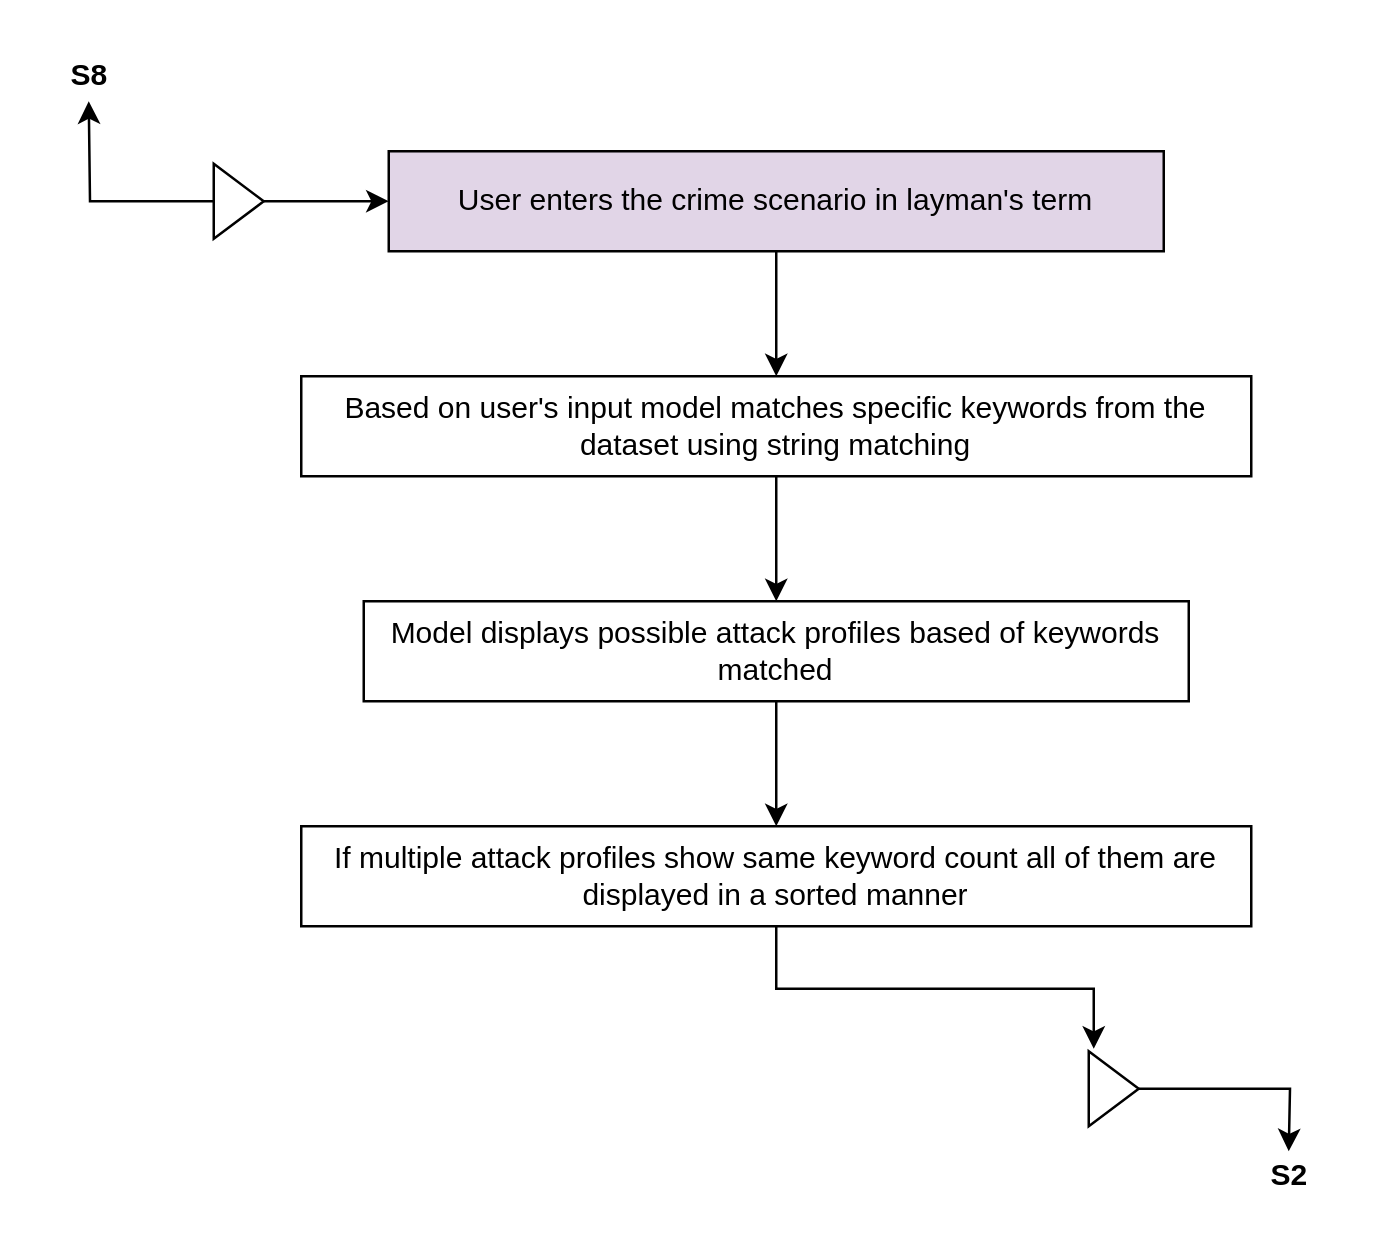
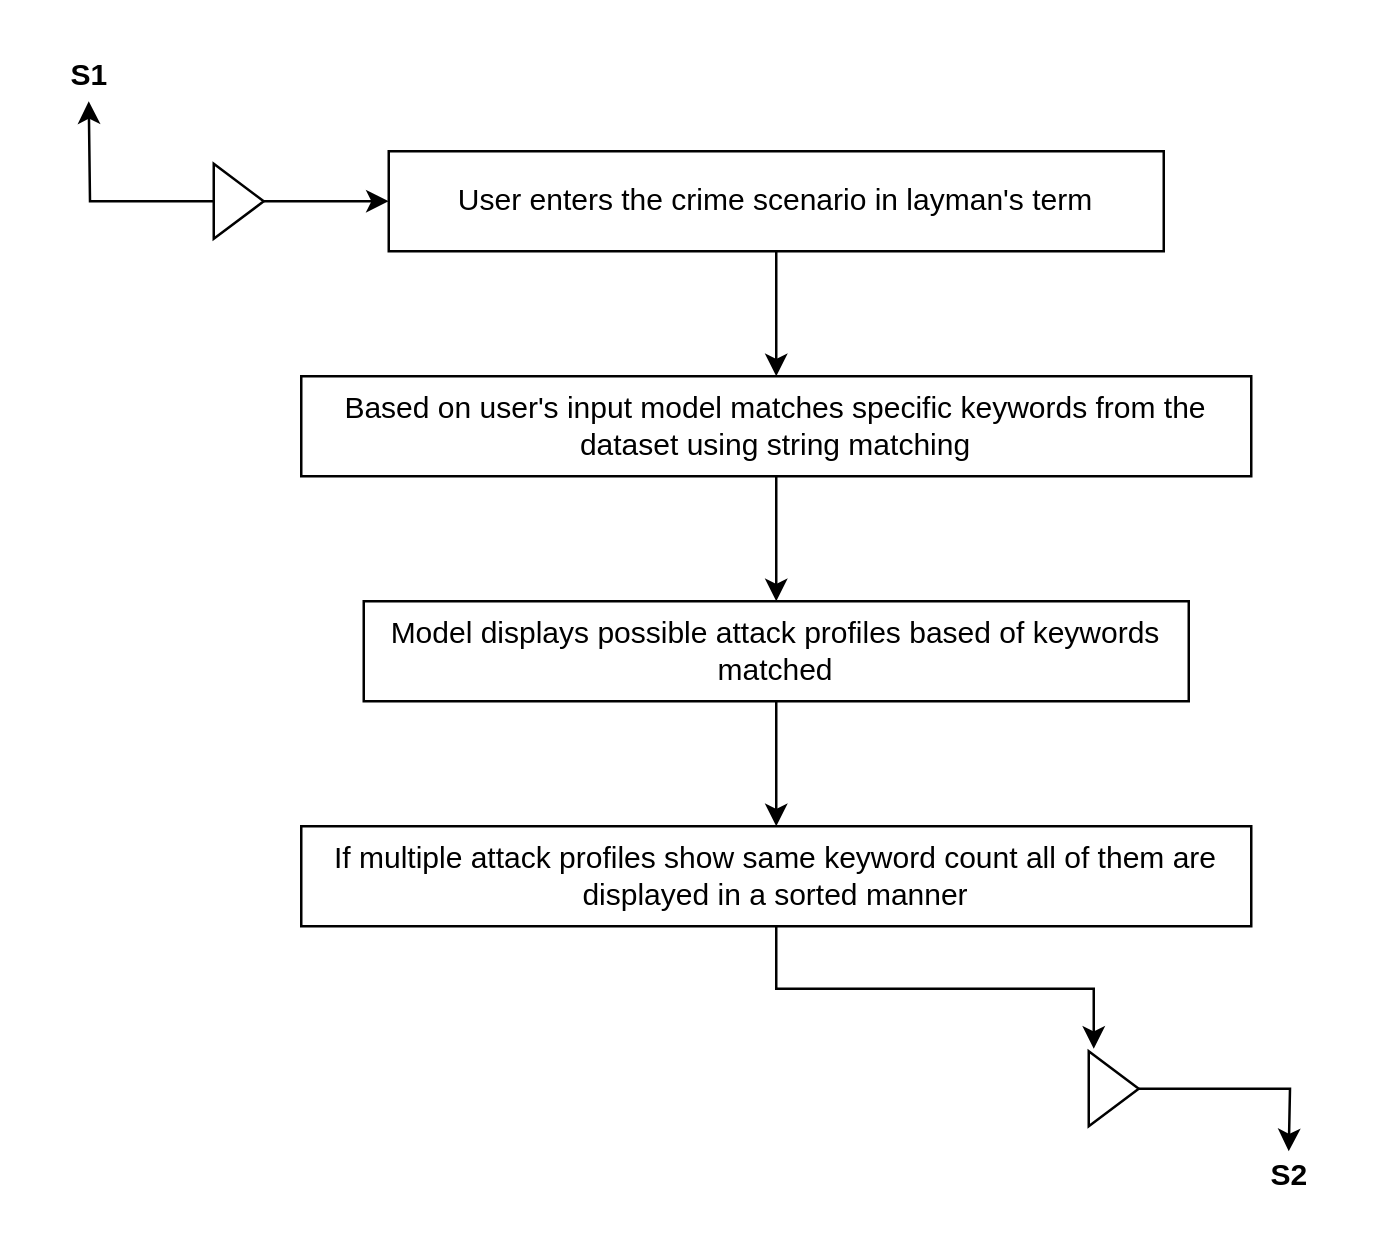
(90, 76) -> (90, 76)
(776, 201) -> (776, 201)
